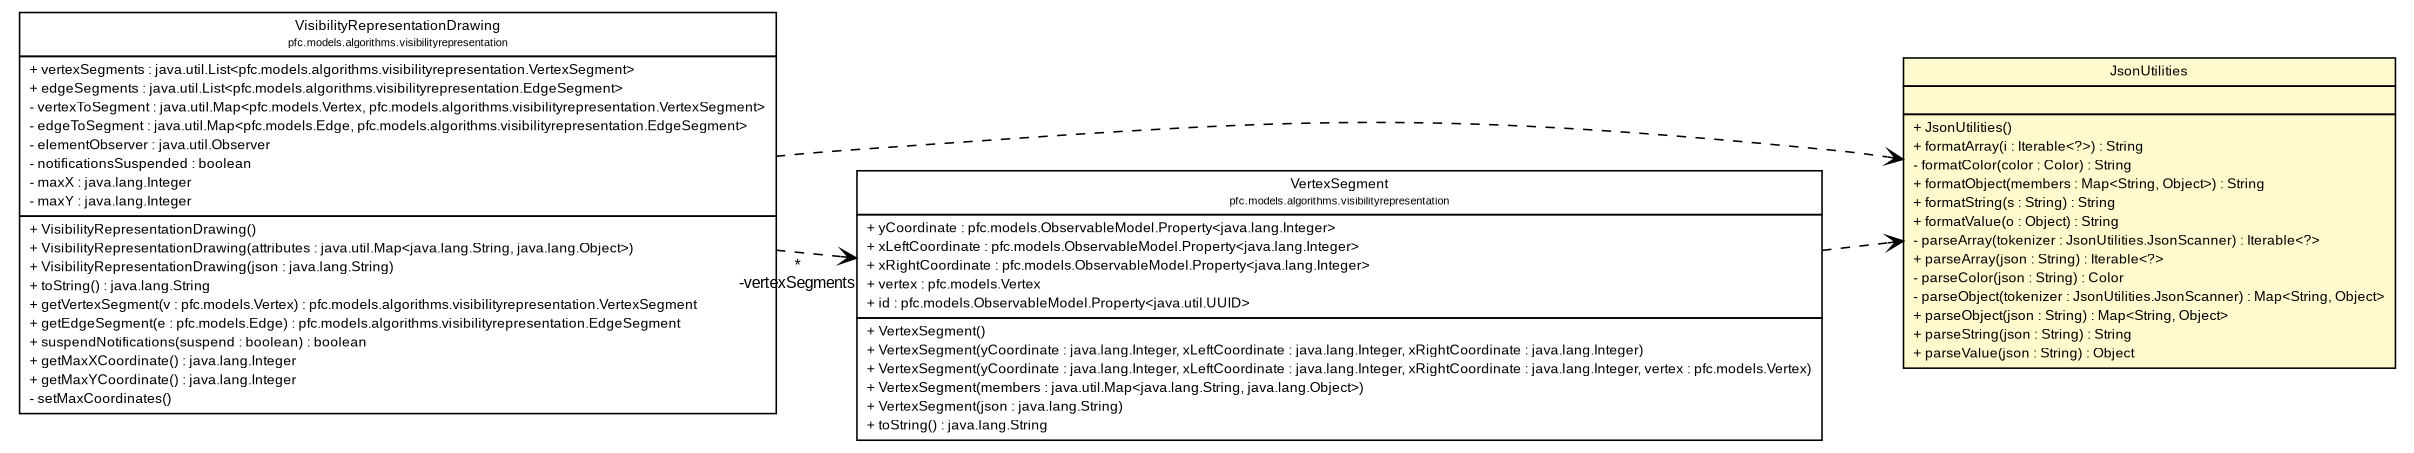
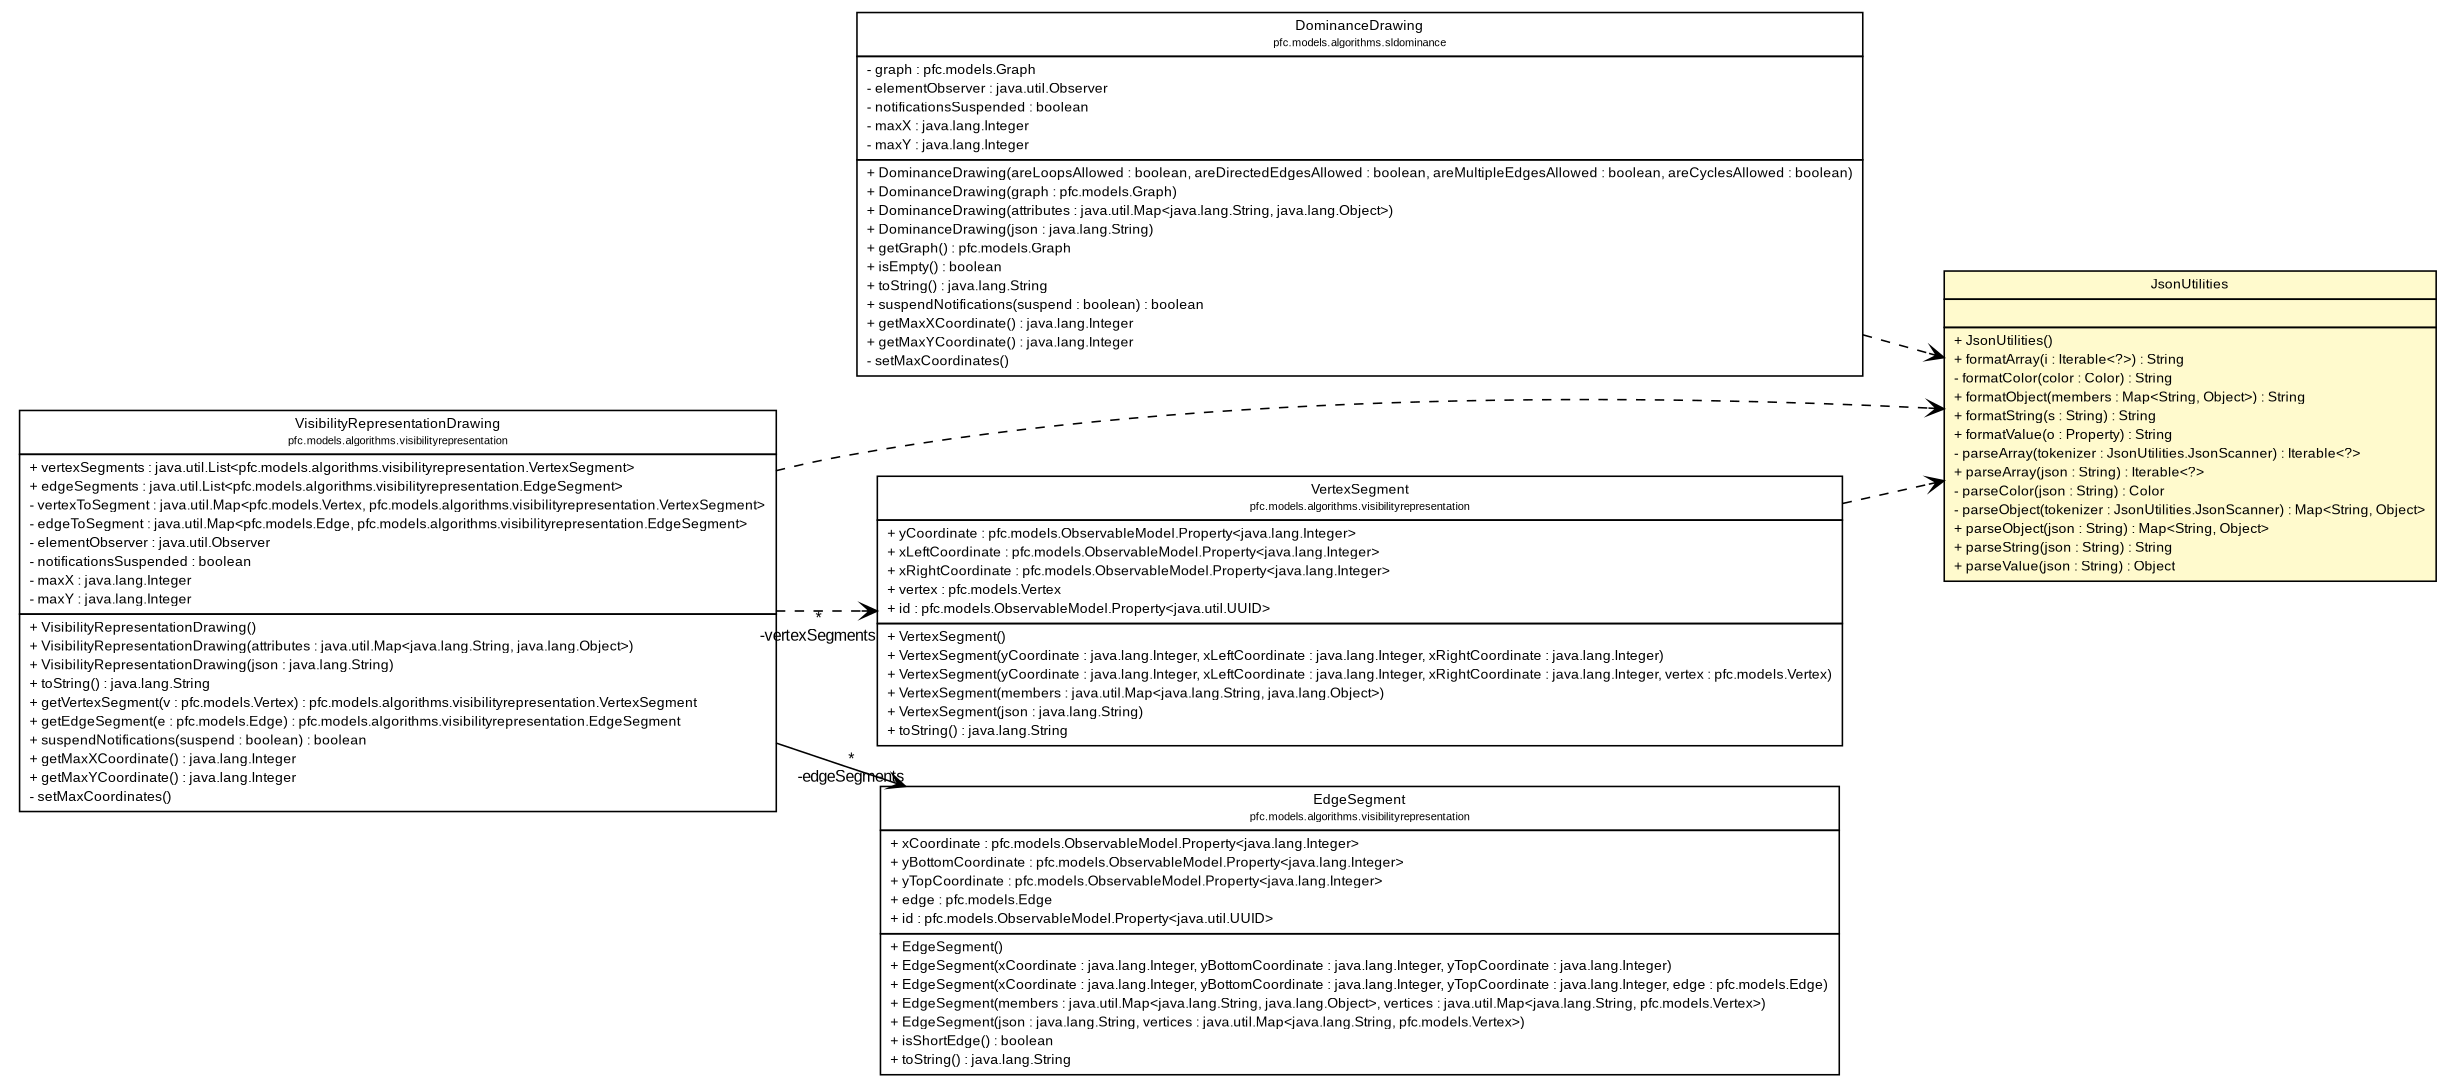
none -> (1360, 194)
(2016, 222) -> (2064, 435)
none -> (1360, 931)
